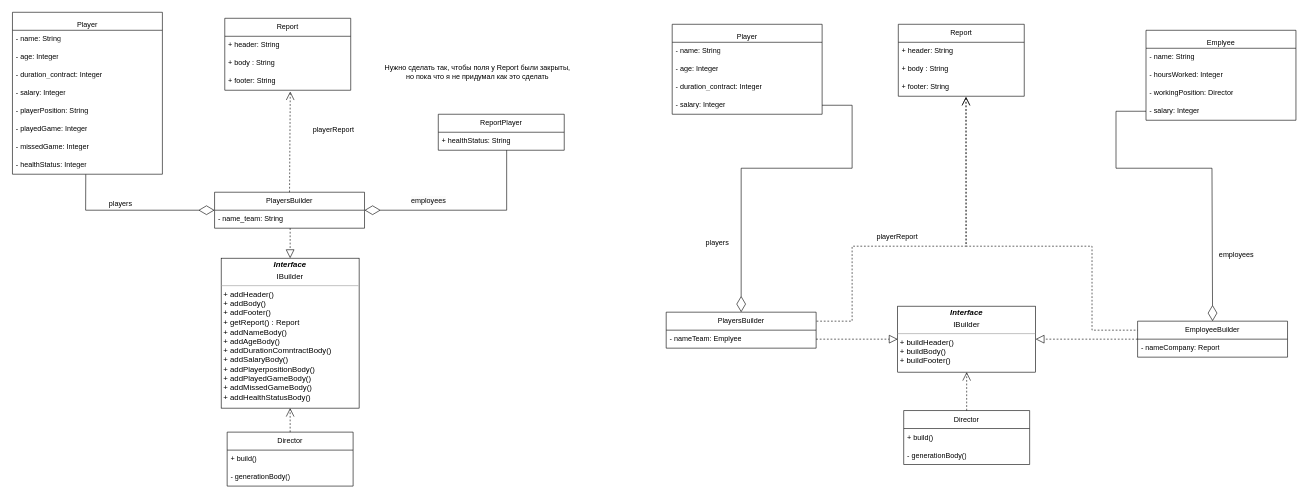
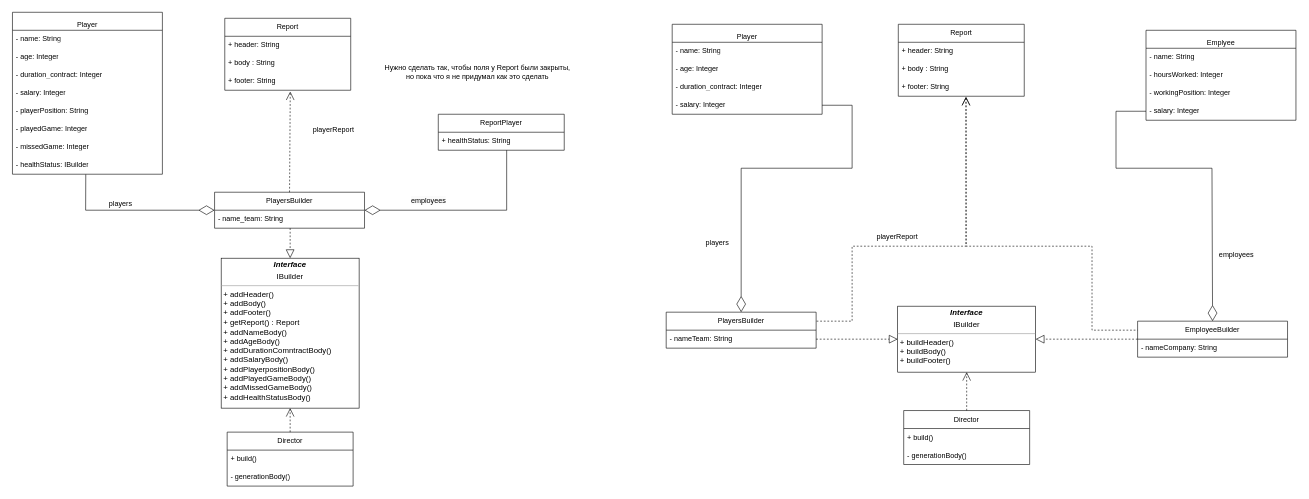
(1198, 93) -> (1197, 93)
(59, 165) -> (59, 165)
(704, 339) -> (702, 339)
(1181, 348) -> (1180, 348)
